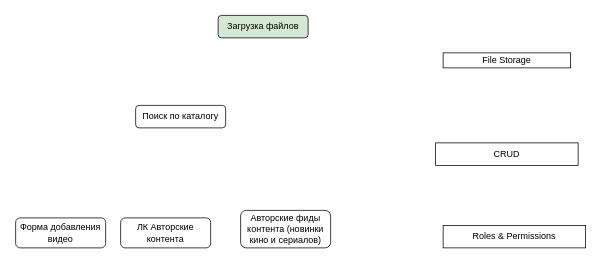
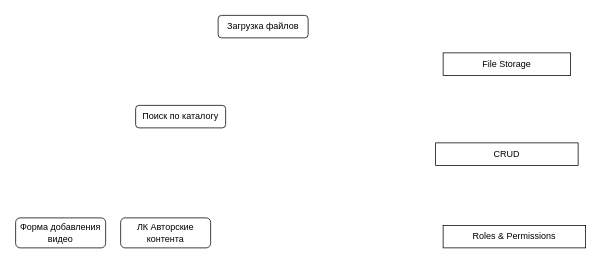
(263, 27) -> (263, 27)
(507, 60) -> (507, 64)
(285, 229) -> none
